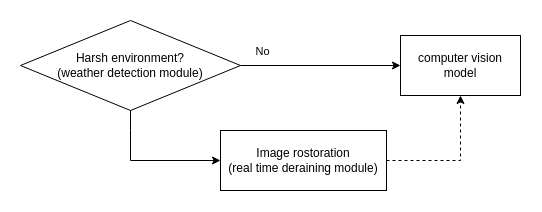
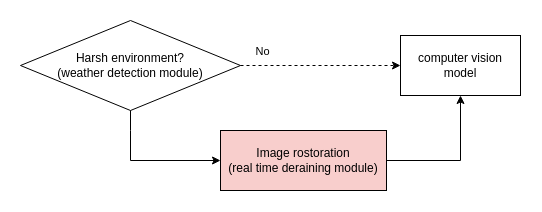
(317, 66) -> (317, 66)
(304, 161) -> (304, 161)
(453, 161) -> (453, 161)
